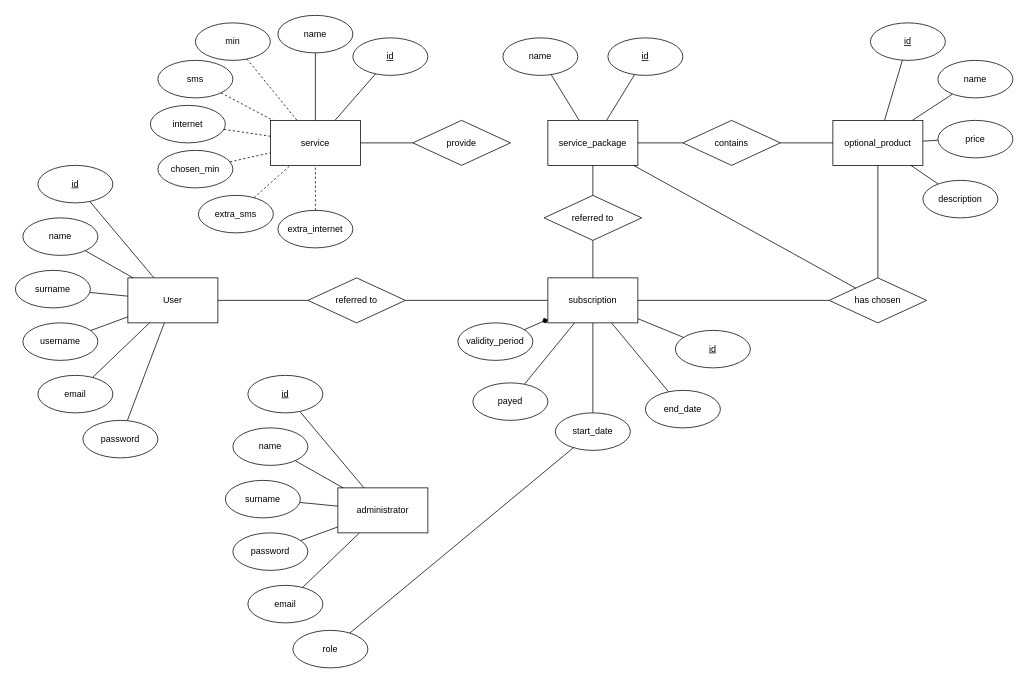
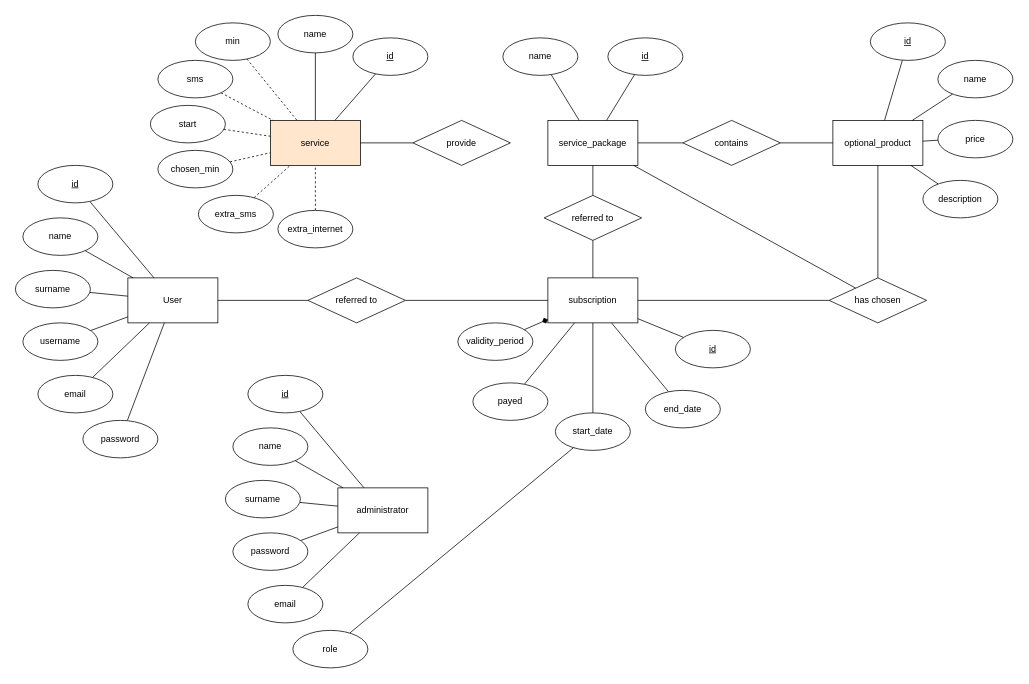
(188, 124) -> (188, 124)
(315, 143) -> (315, 143)
